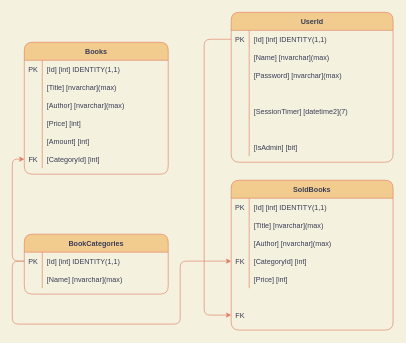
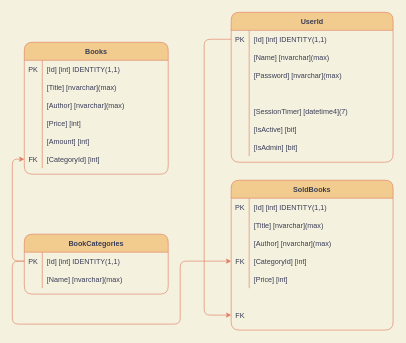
(309, 112) -> (309, 112)
none -> (321, 129)
